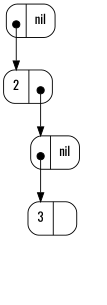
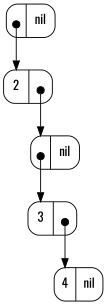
none -> (79, 284)
